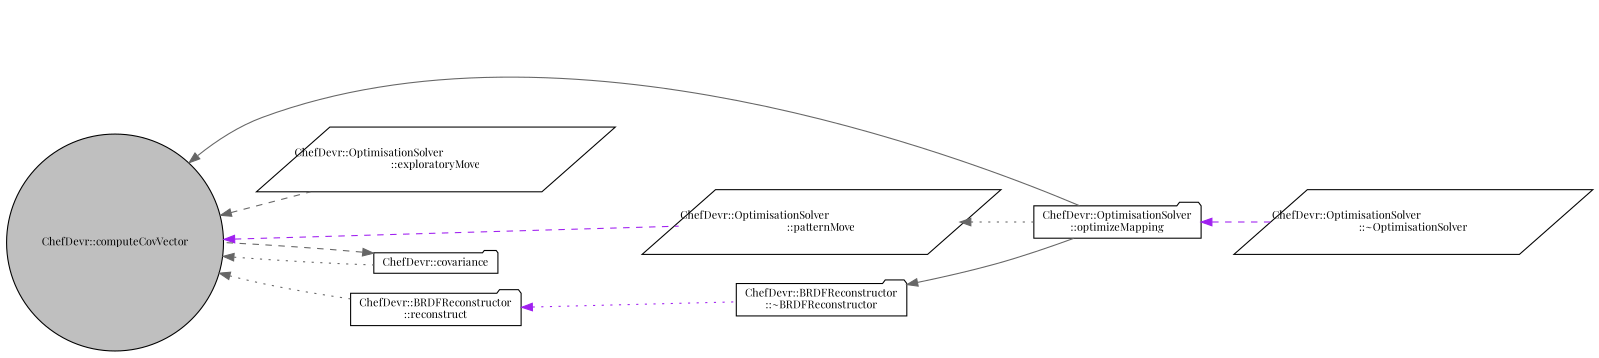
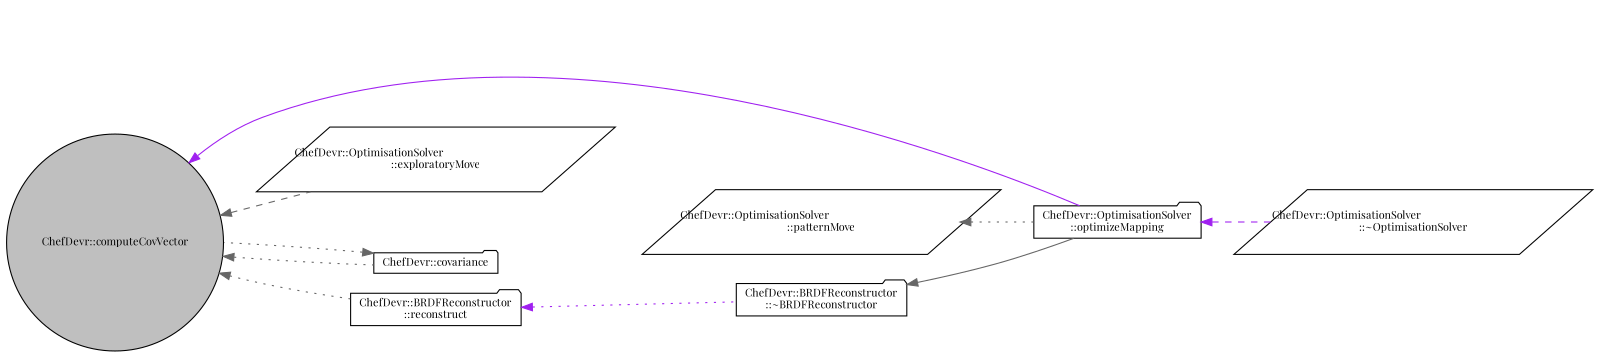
(640, 86) -> (640, 86)
(457, 233) -> none
(293, 247) -> (293, 247)
